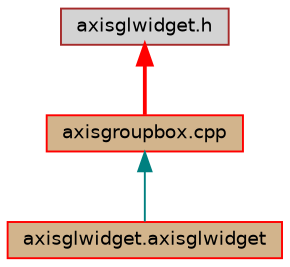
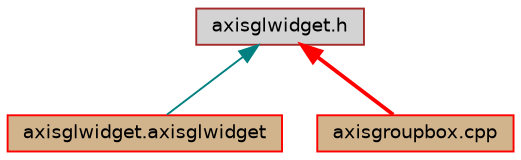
(145, 197) -> (205, 86)
